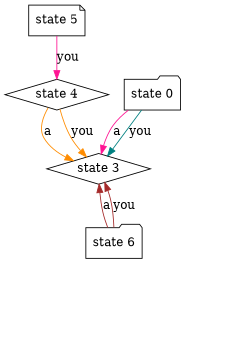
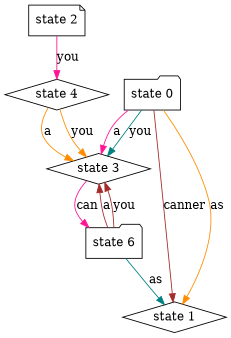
(57, 20) -> (57, 20)
none -> (75, 201)
none -> (175, 317)
